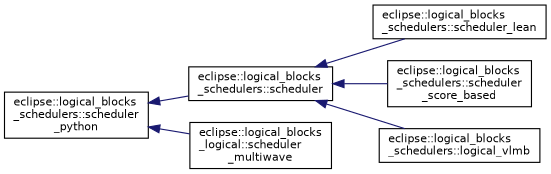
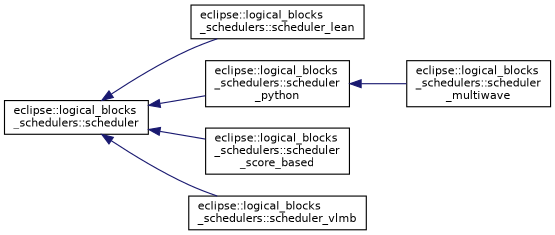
(174, 98) -> (183, 100)
(261, 146) -> (479, 84)
(460, 146) -> (278, 213)
